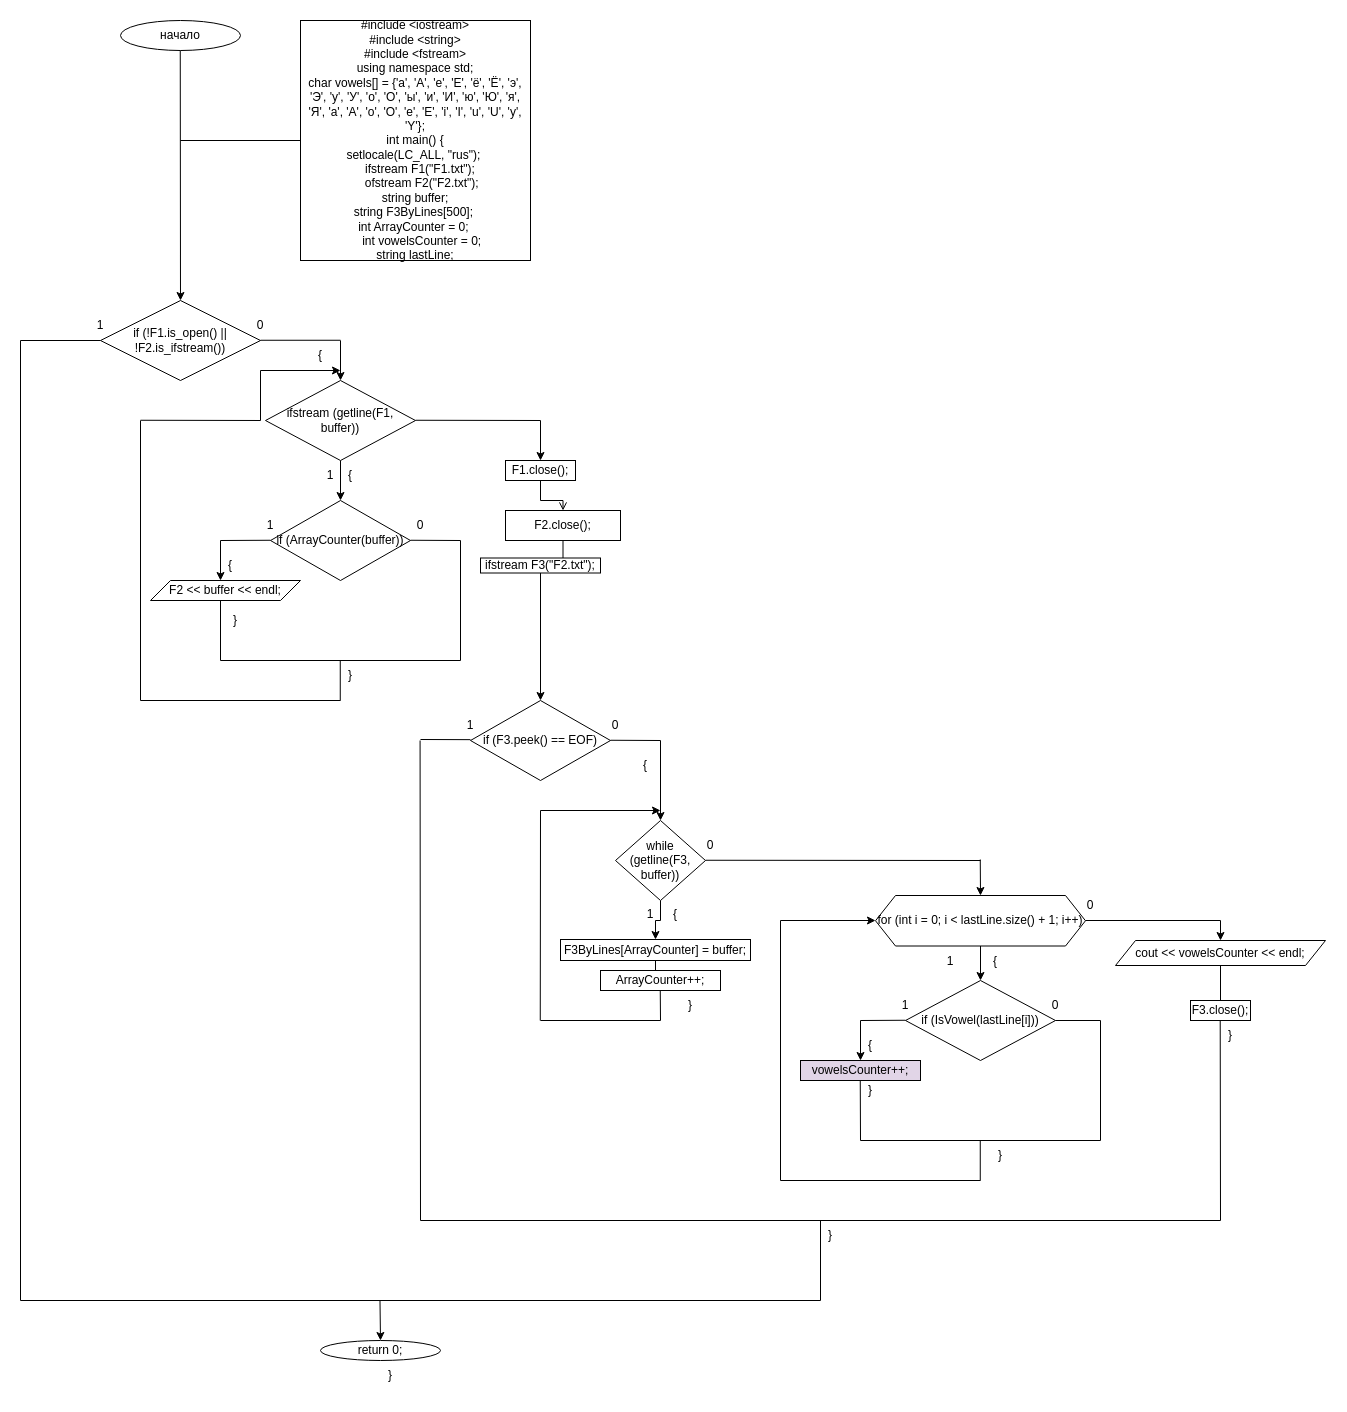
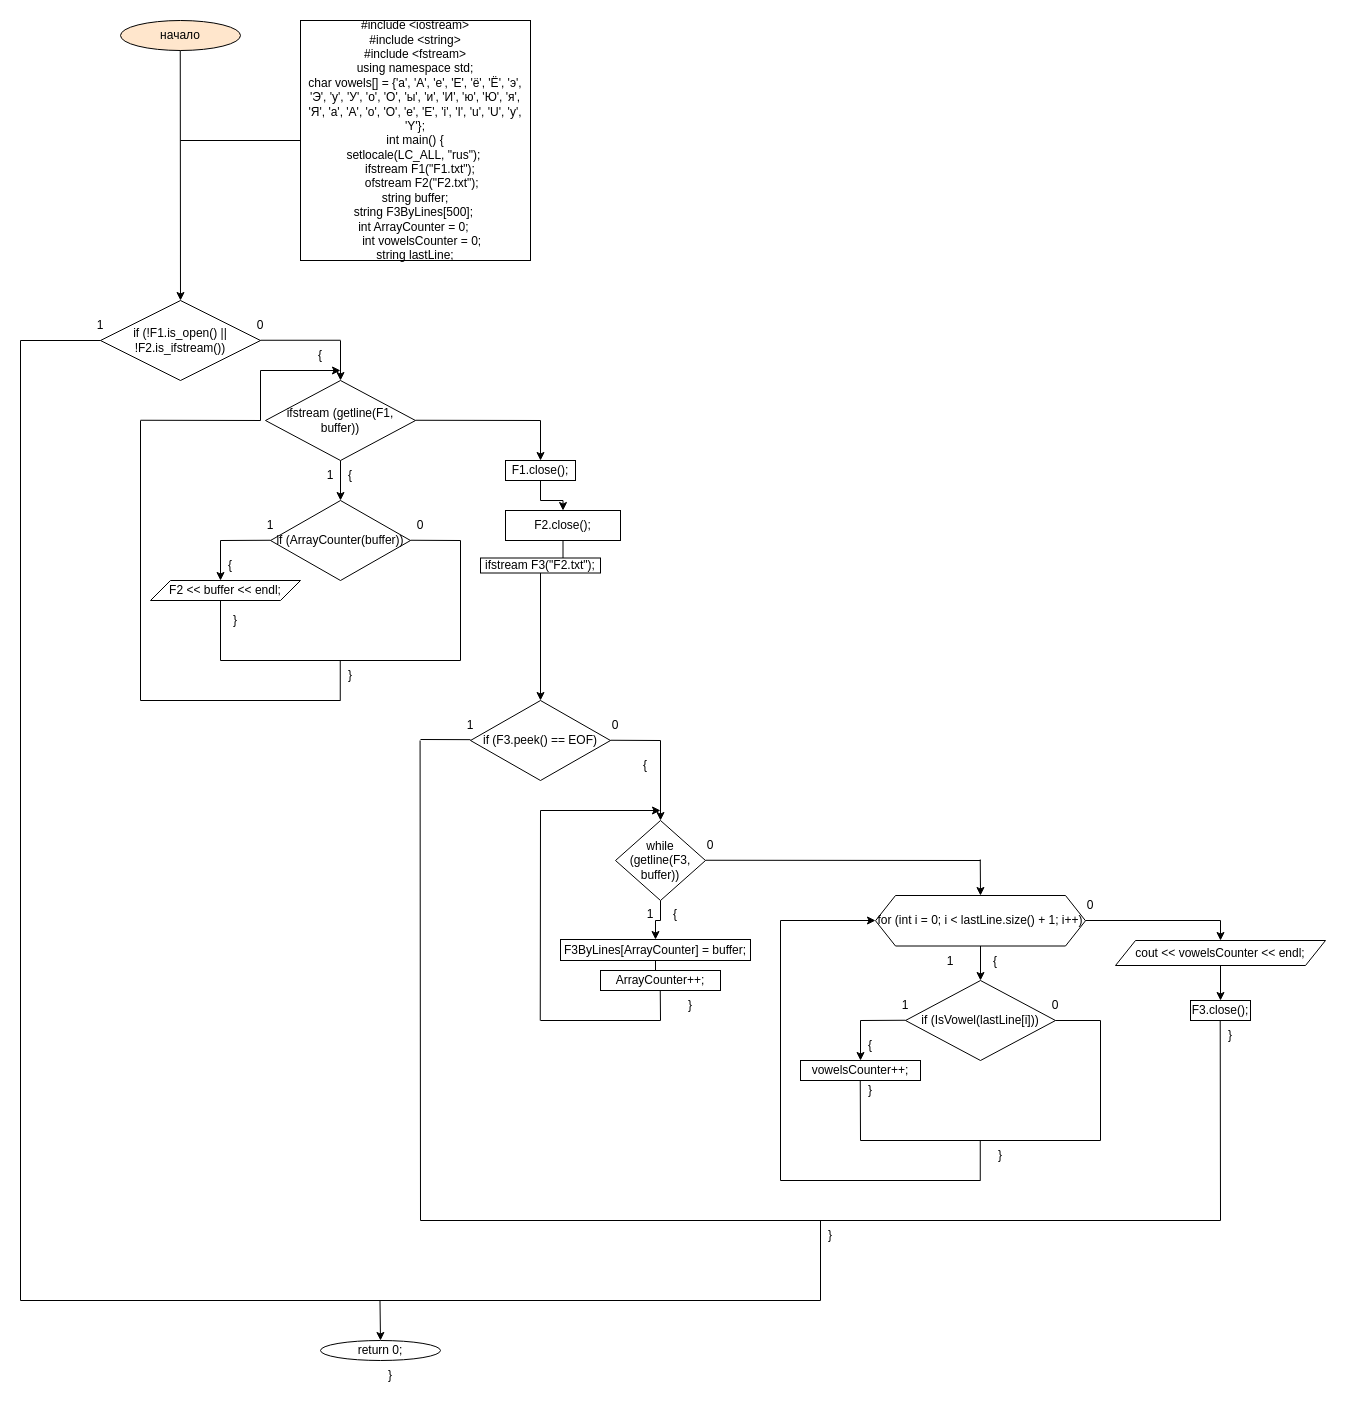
(181, 36) -> (181, 36)
(563, 501) -> (562, 501)
(1221, 995) -> (1221, 992)
(861, 1071) -> (861, 1071)
